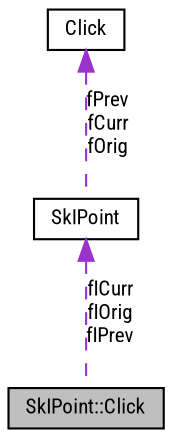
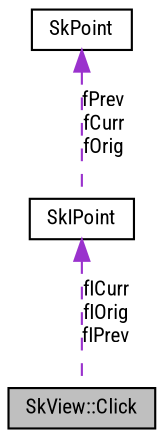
(86, 30) -> (82, 30)
(86, 408) -> (82, 408)
